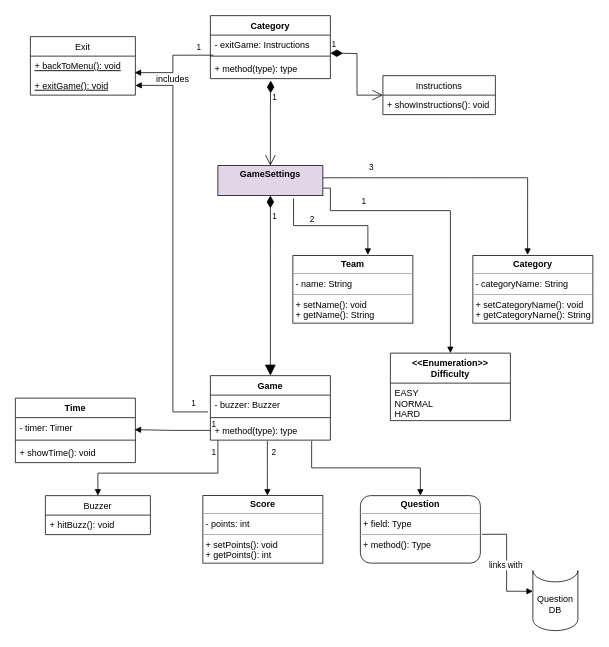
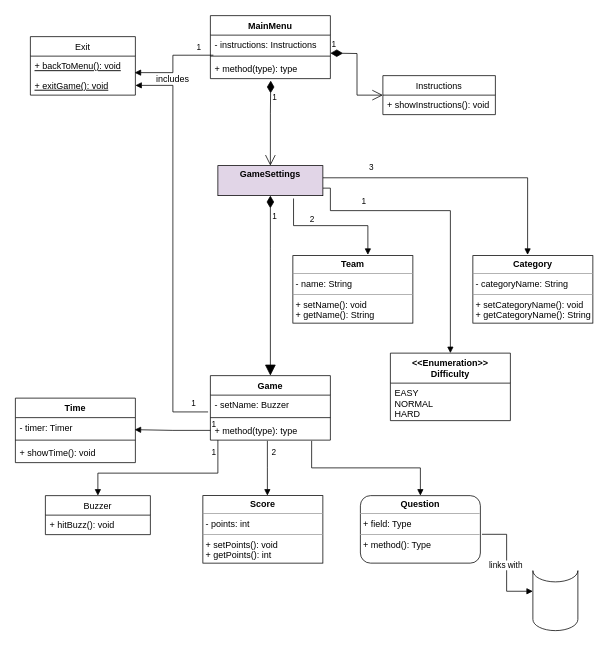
(270, 26) -> (270, 26)
(269, 45) -> (278, 45)
(251, 405) -> (254, 405)
(555, 604) -> none
